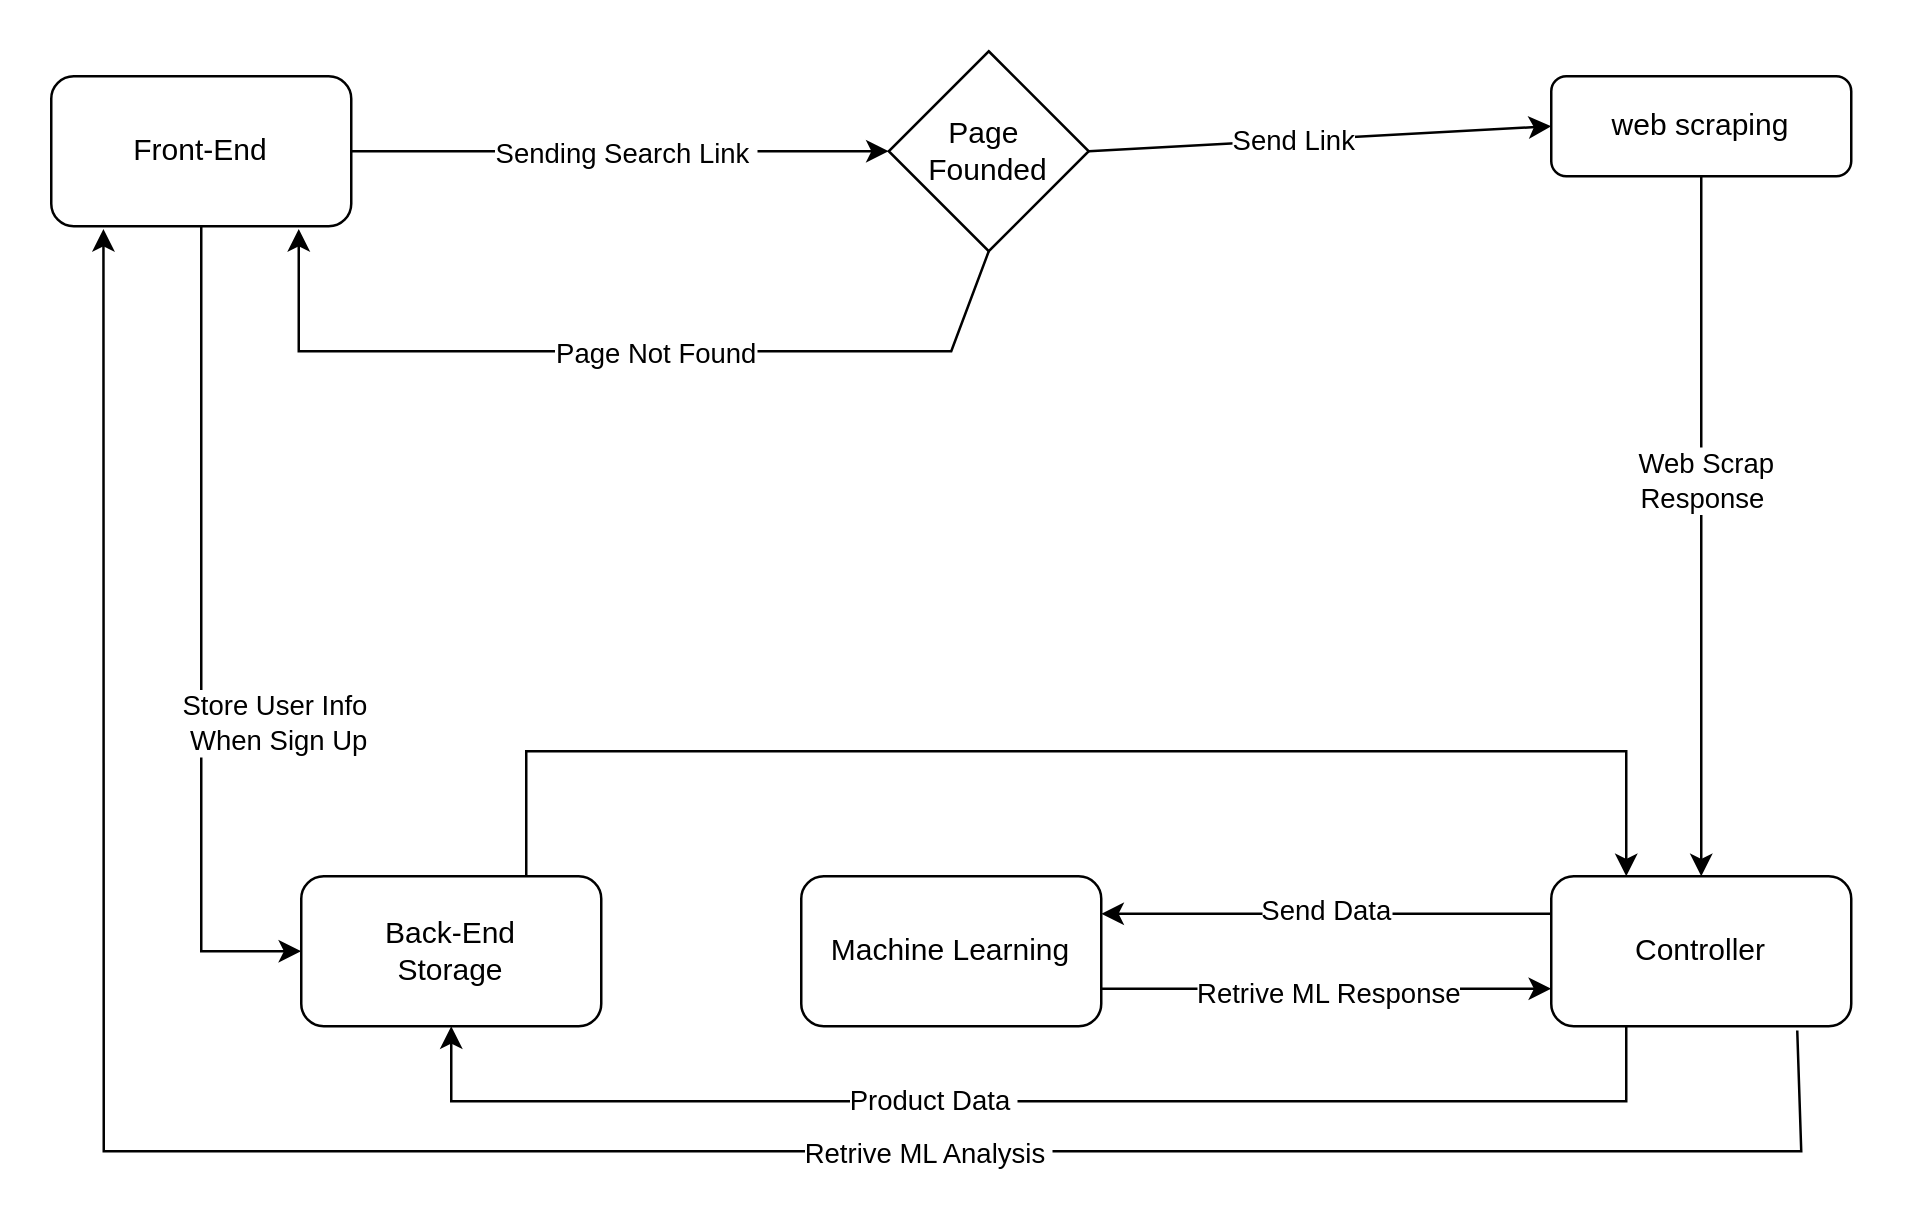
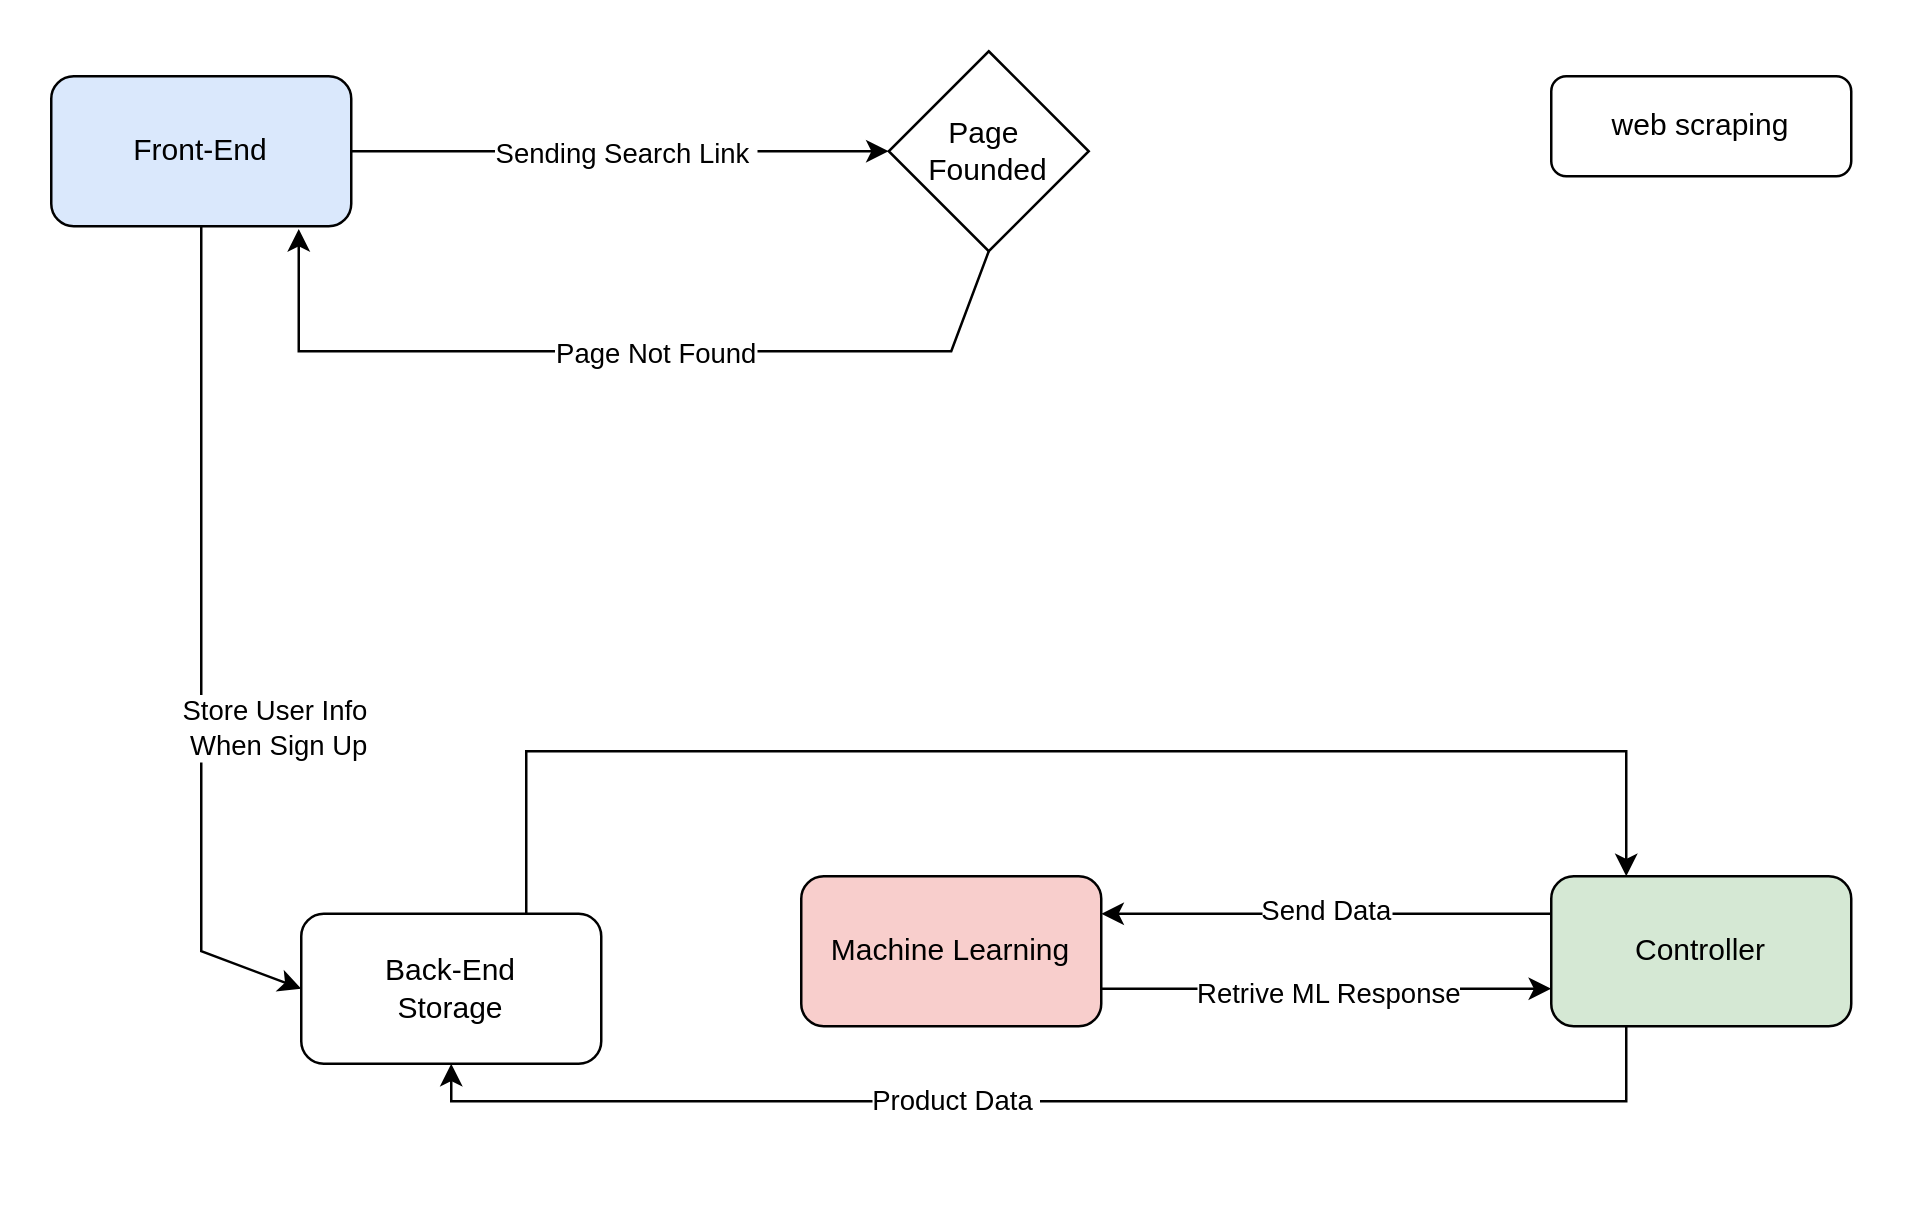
(1427, 133) -> none
(201, 151) -> (201, 151)
(1701, 675) -> none
(451, 951) -> (451, 989)
(951, 951) -> (951, 951)
(1701, 951) -> (1701, 951)
(104, 1092) -> none
